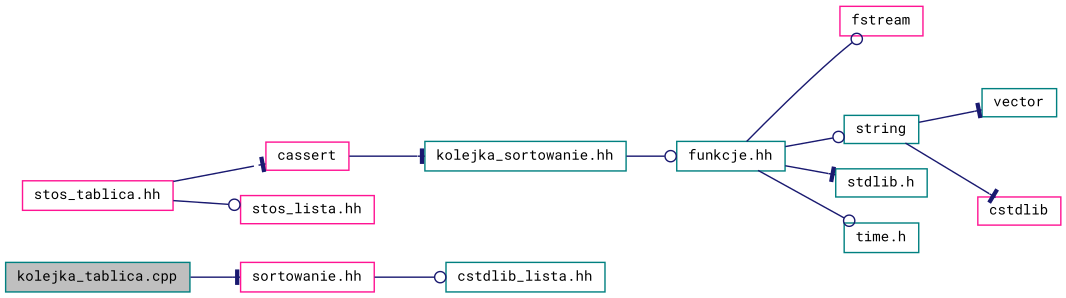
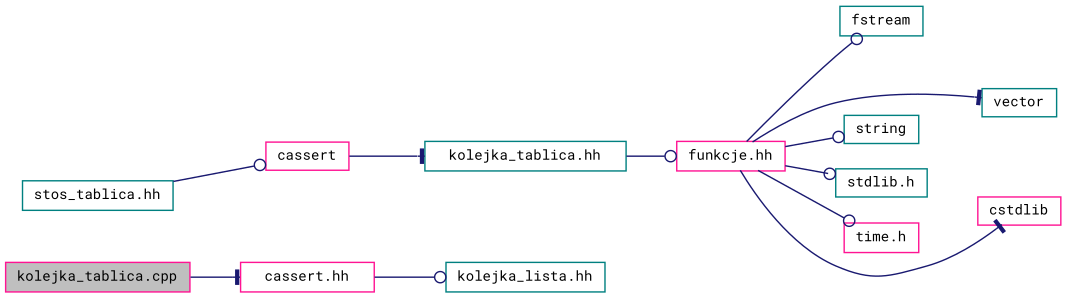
(881, 21) -> (881, 21)
(947, 117) -> (859, 98)
(525, 156) -> (525, 156)
(731, 156) -> (731, 156)
(947, 168) -> (853, 272)
(807, 170) -> (807, 170)
(214, 174) -> (214, 174)
(98, 196) -> (98, 196)
(307, 210) -> none
(881, 238) -> (881, 238)
(98, 277) -> (98, 277)
(307, 277) -> (307, 277)
(525, 277) -> (525, 277)
